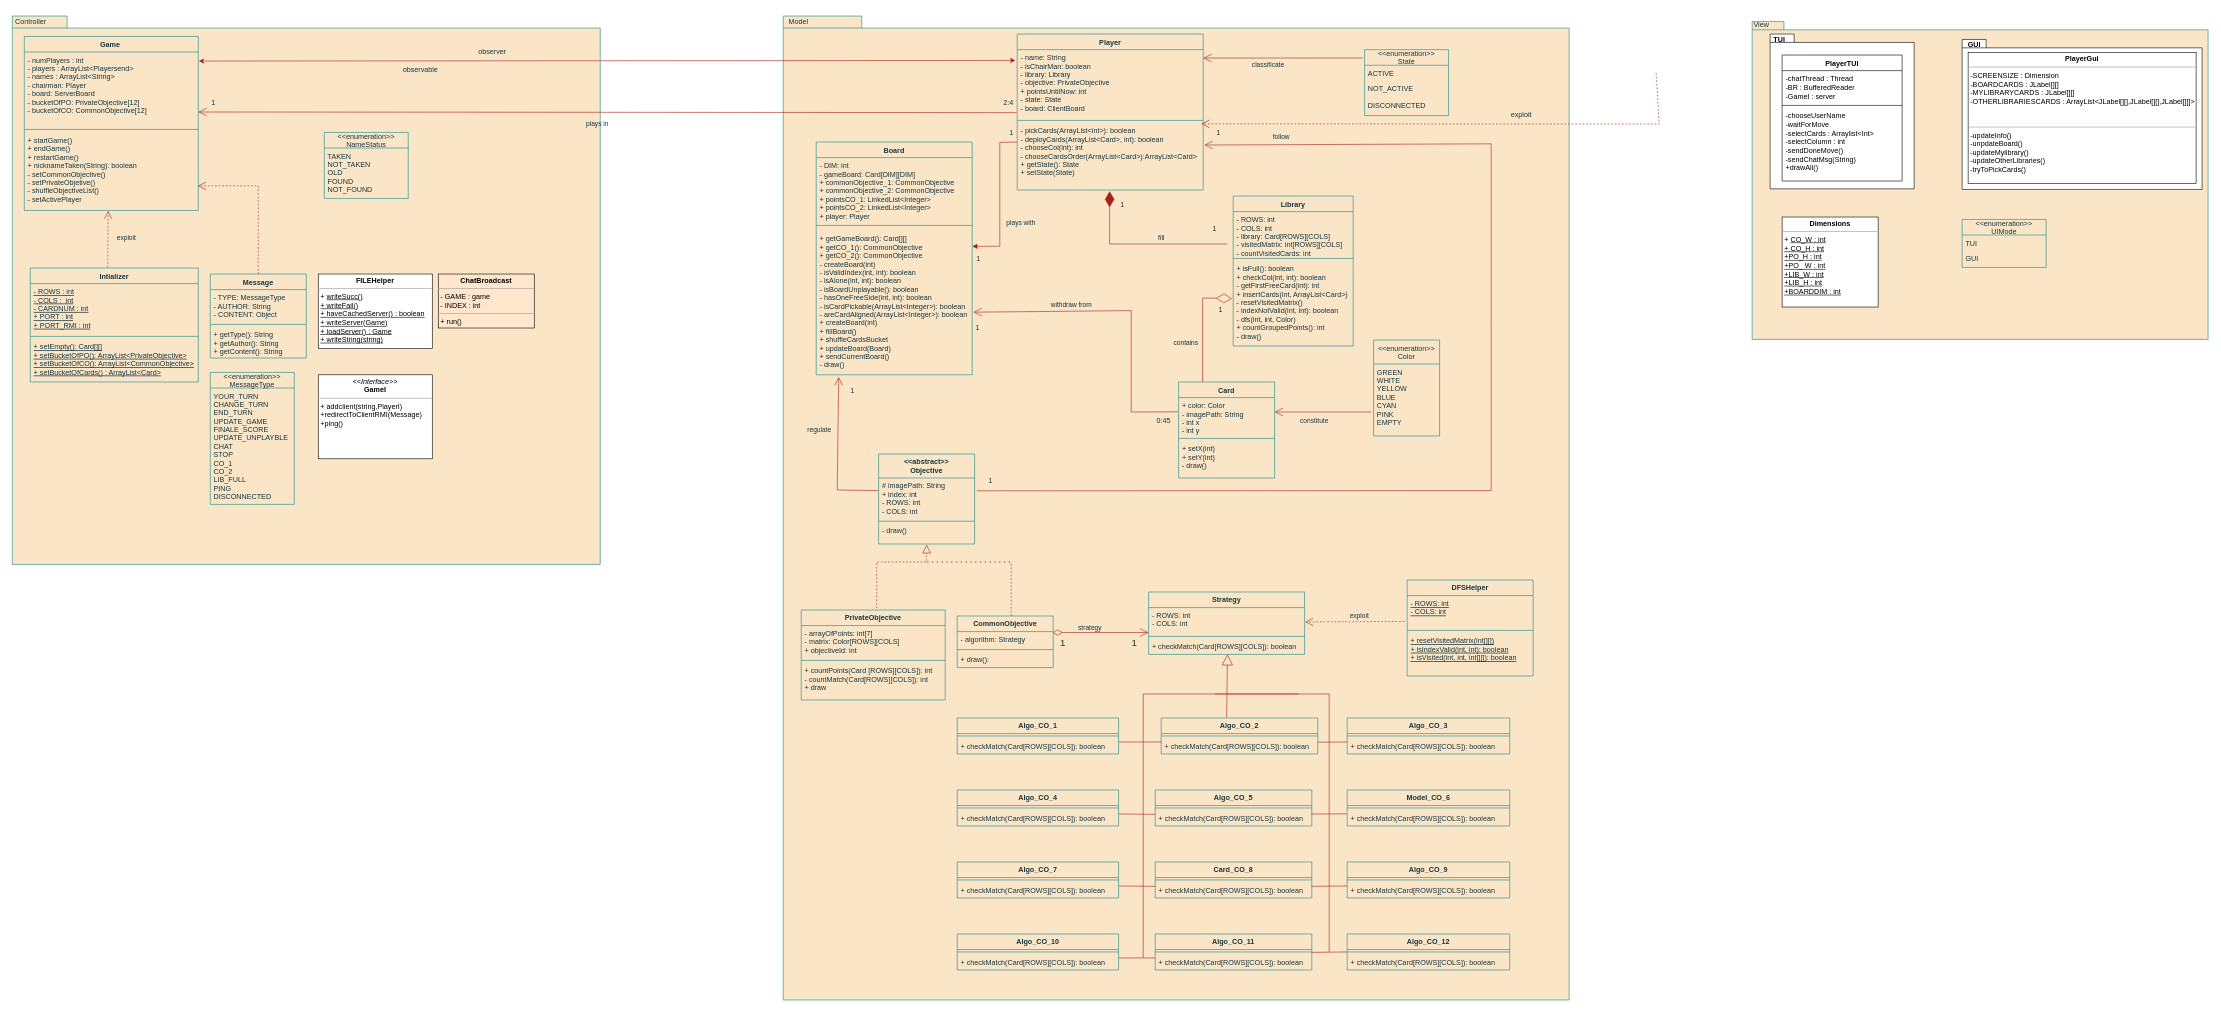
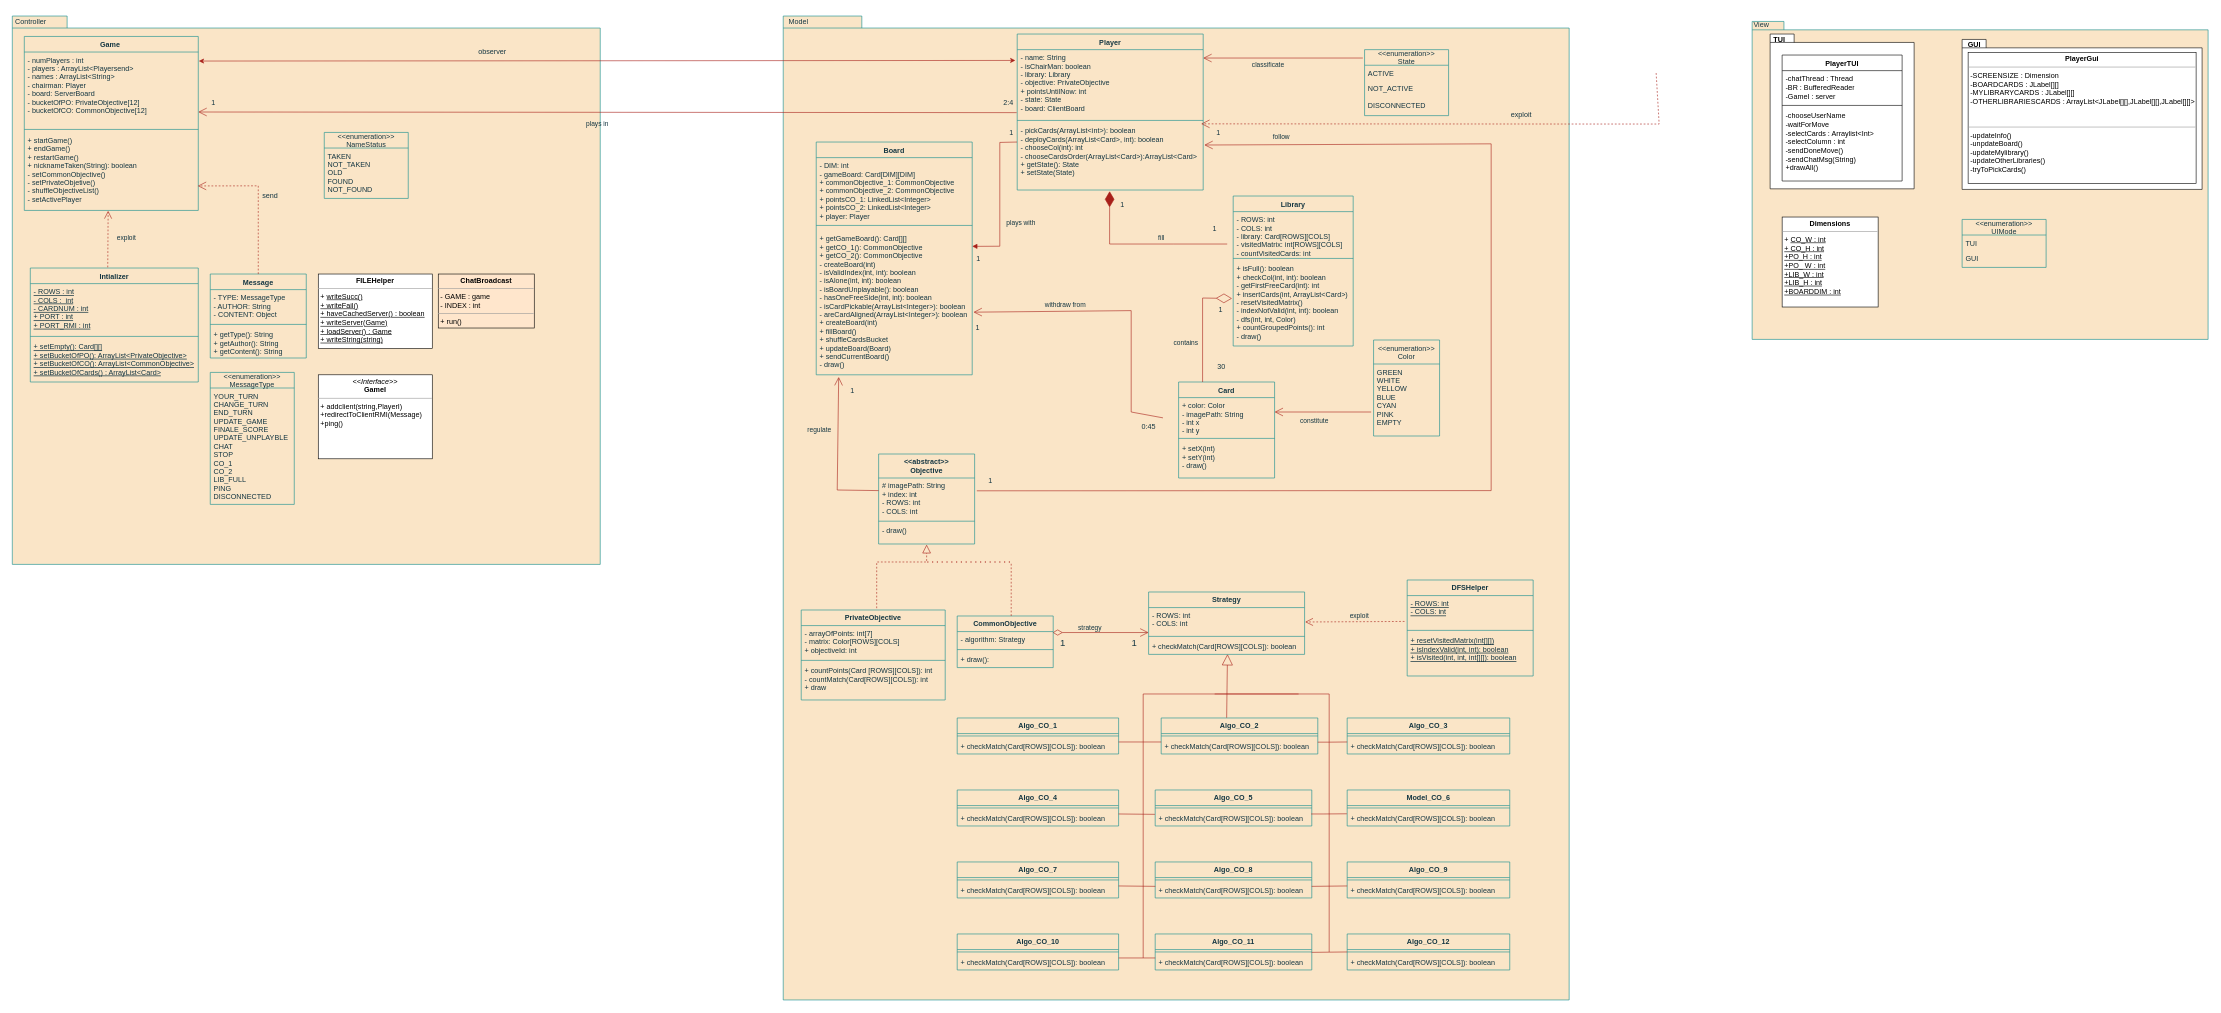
(420, 70) -> none
none -> (270, 196)
none -> (1221, 367)
(1164, 421) -> (1149, 427)
(1233, 870) -> (1233, 870)
